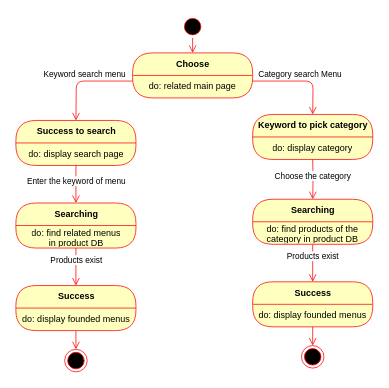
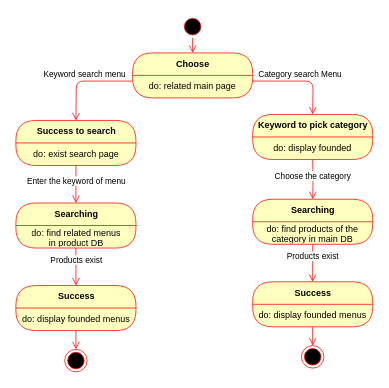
(312, 148) -> (312, 148)
(76, 154) -> (76, 154)
(312, 233) -> (312, 233)
